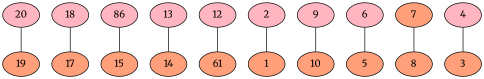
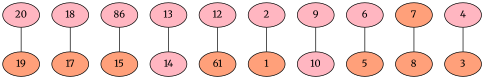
(168, 64) -> (168, 64)
(316, 64) -> (316, 64)
